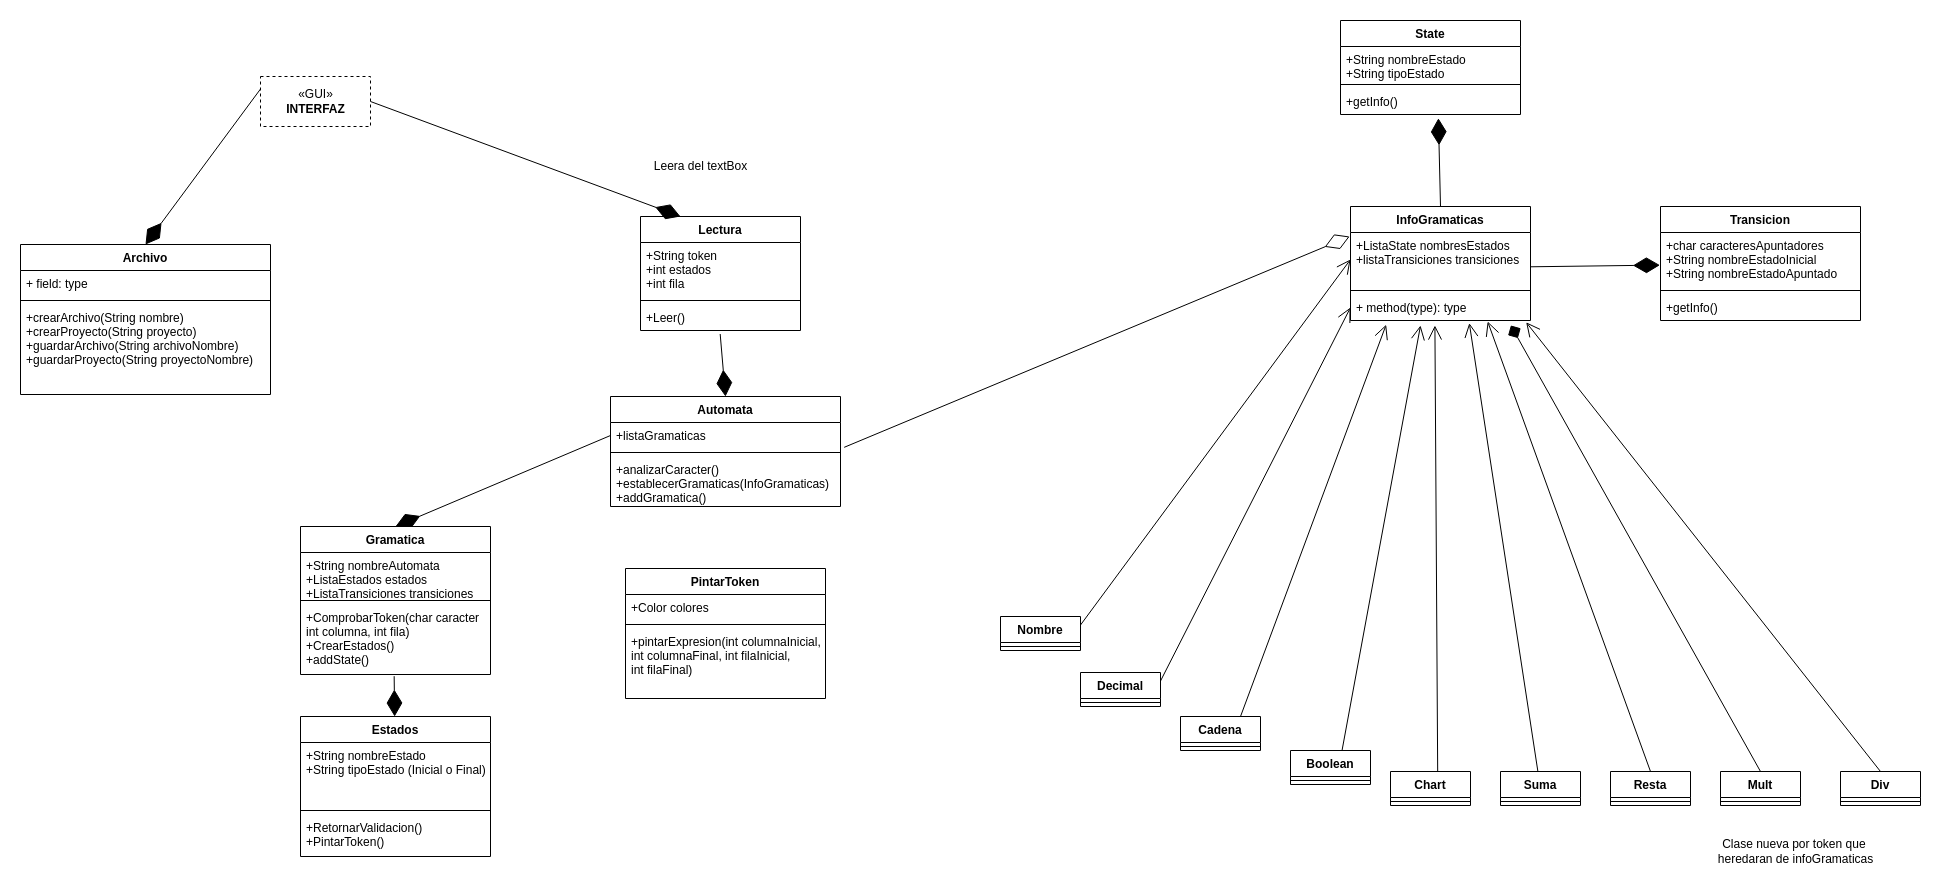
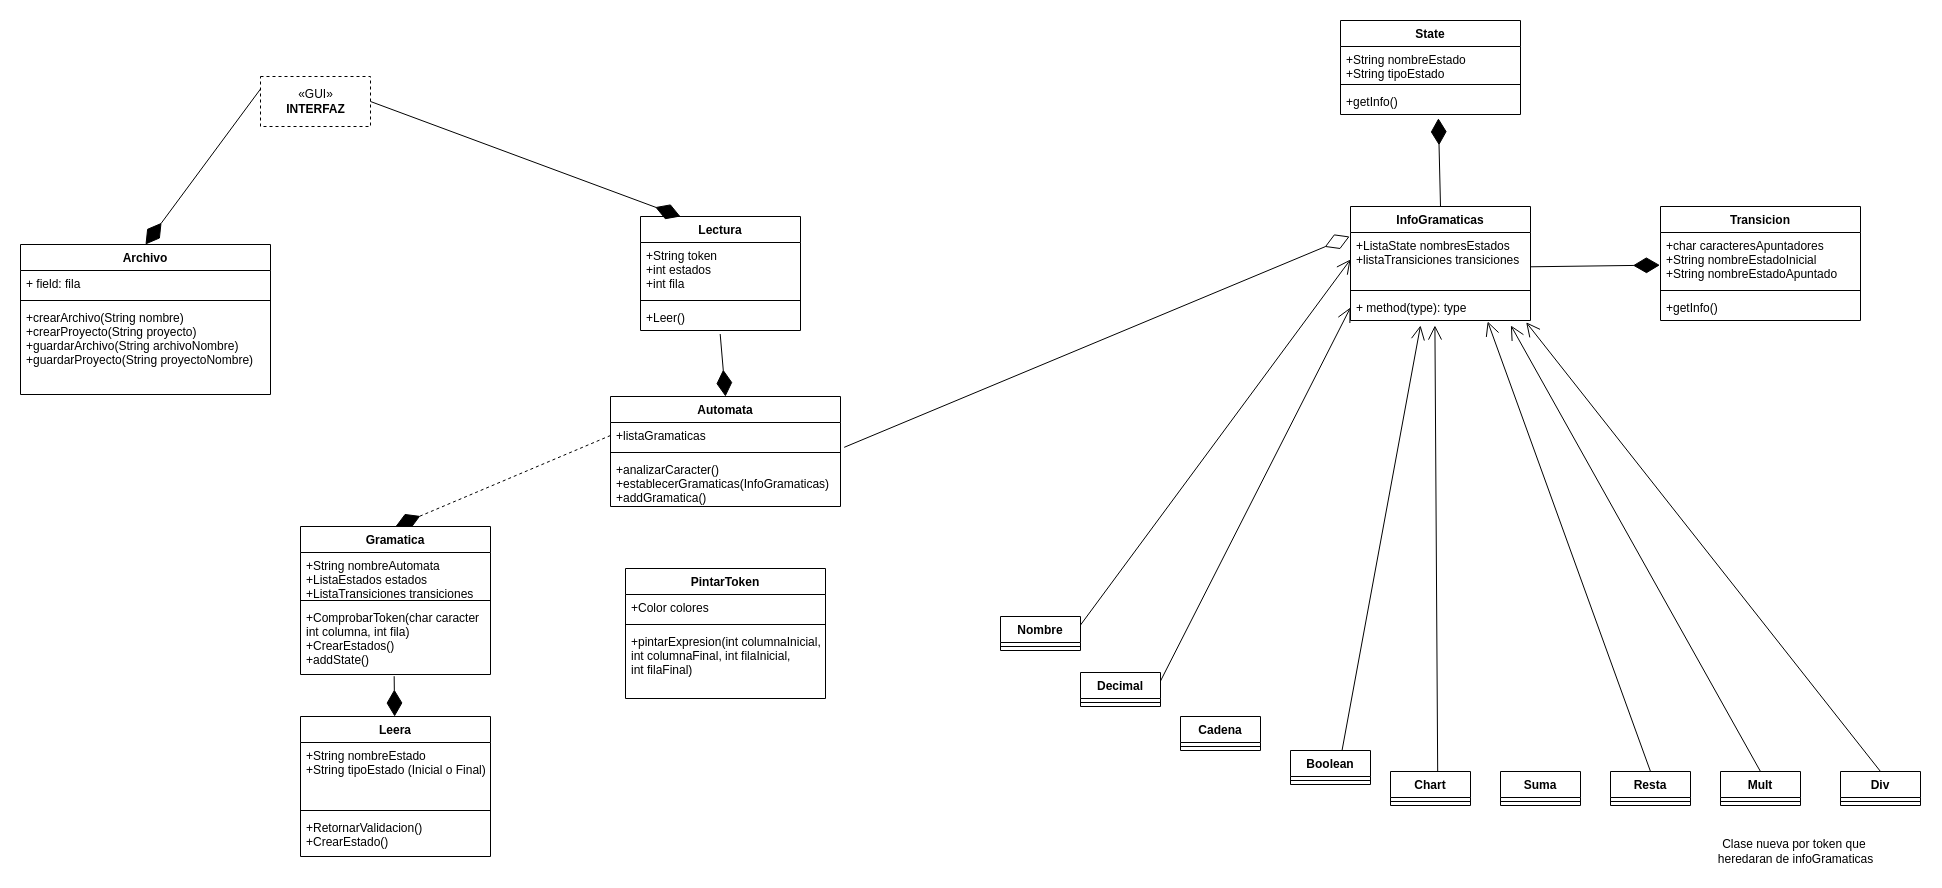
(701, 167) -> none
(62, 284) -> (59, 284)
(1518, 338) -> (1515, 334)
(515, 476) -> (515, 476)
(1313, 522) -> none
(1504, 549) -> none
(395, 730) -> (395, 730)
(372, 828) -> (372, 828)
